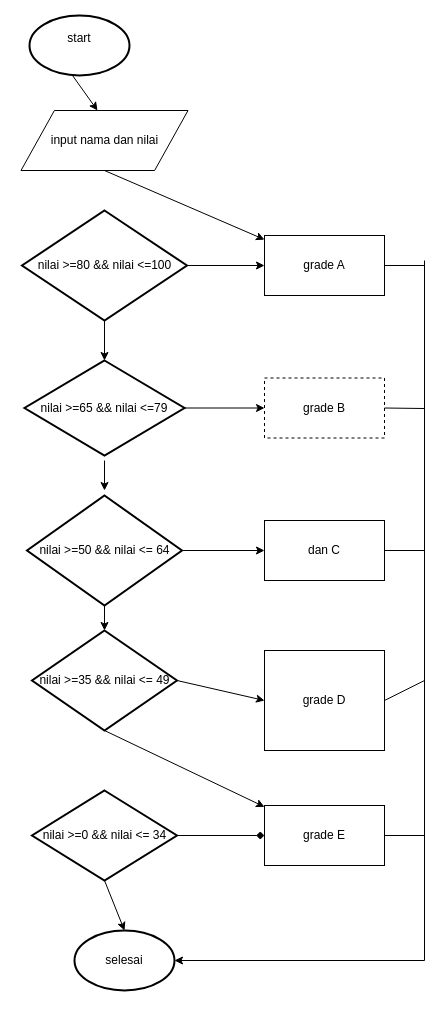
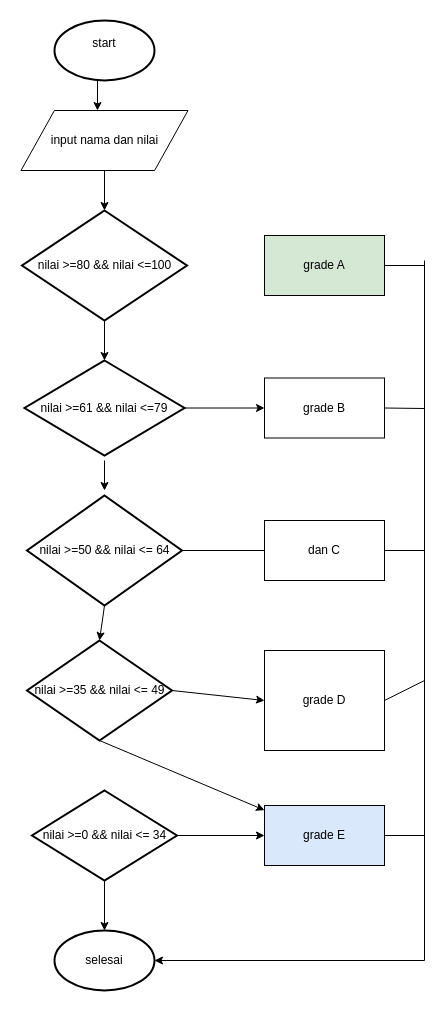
(80, 46) -> (105, 51)
(181, 204) -> (105, 187)
(222, 266) -> none
(325, 266) -> (325, 266)
(325, 408) -> (325, 408)
(105, 409) -> (105, 409)
(256, 551) -> (259, 551)
(105, 681) -> (100, 691)
(255, 836) -> (256, 836)
(325, 836) -> (325, 836)
(125, 961) -> (105, 961)
